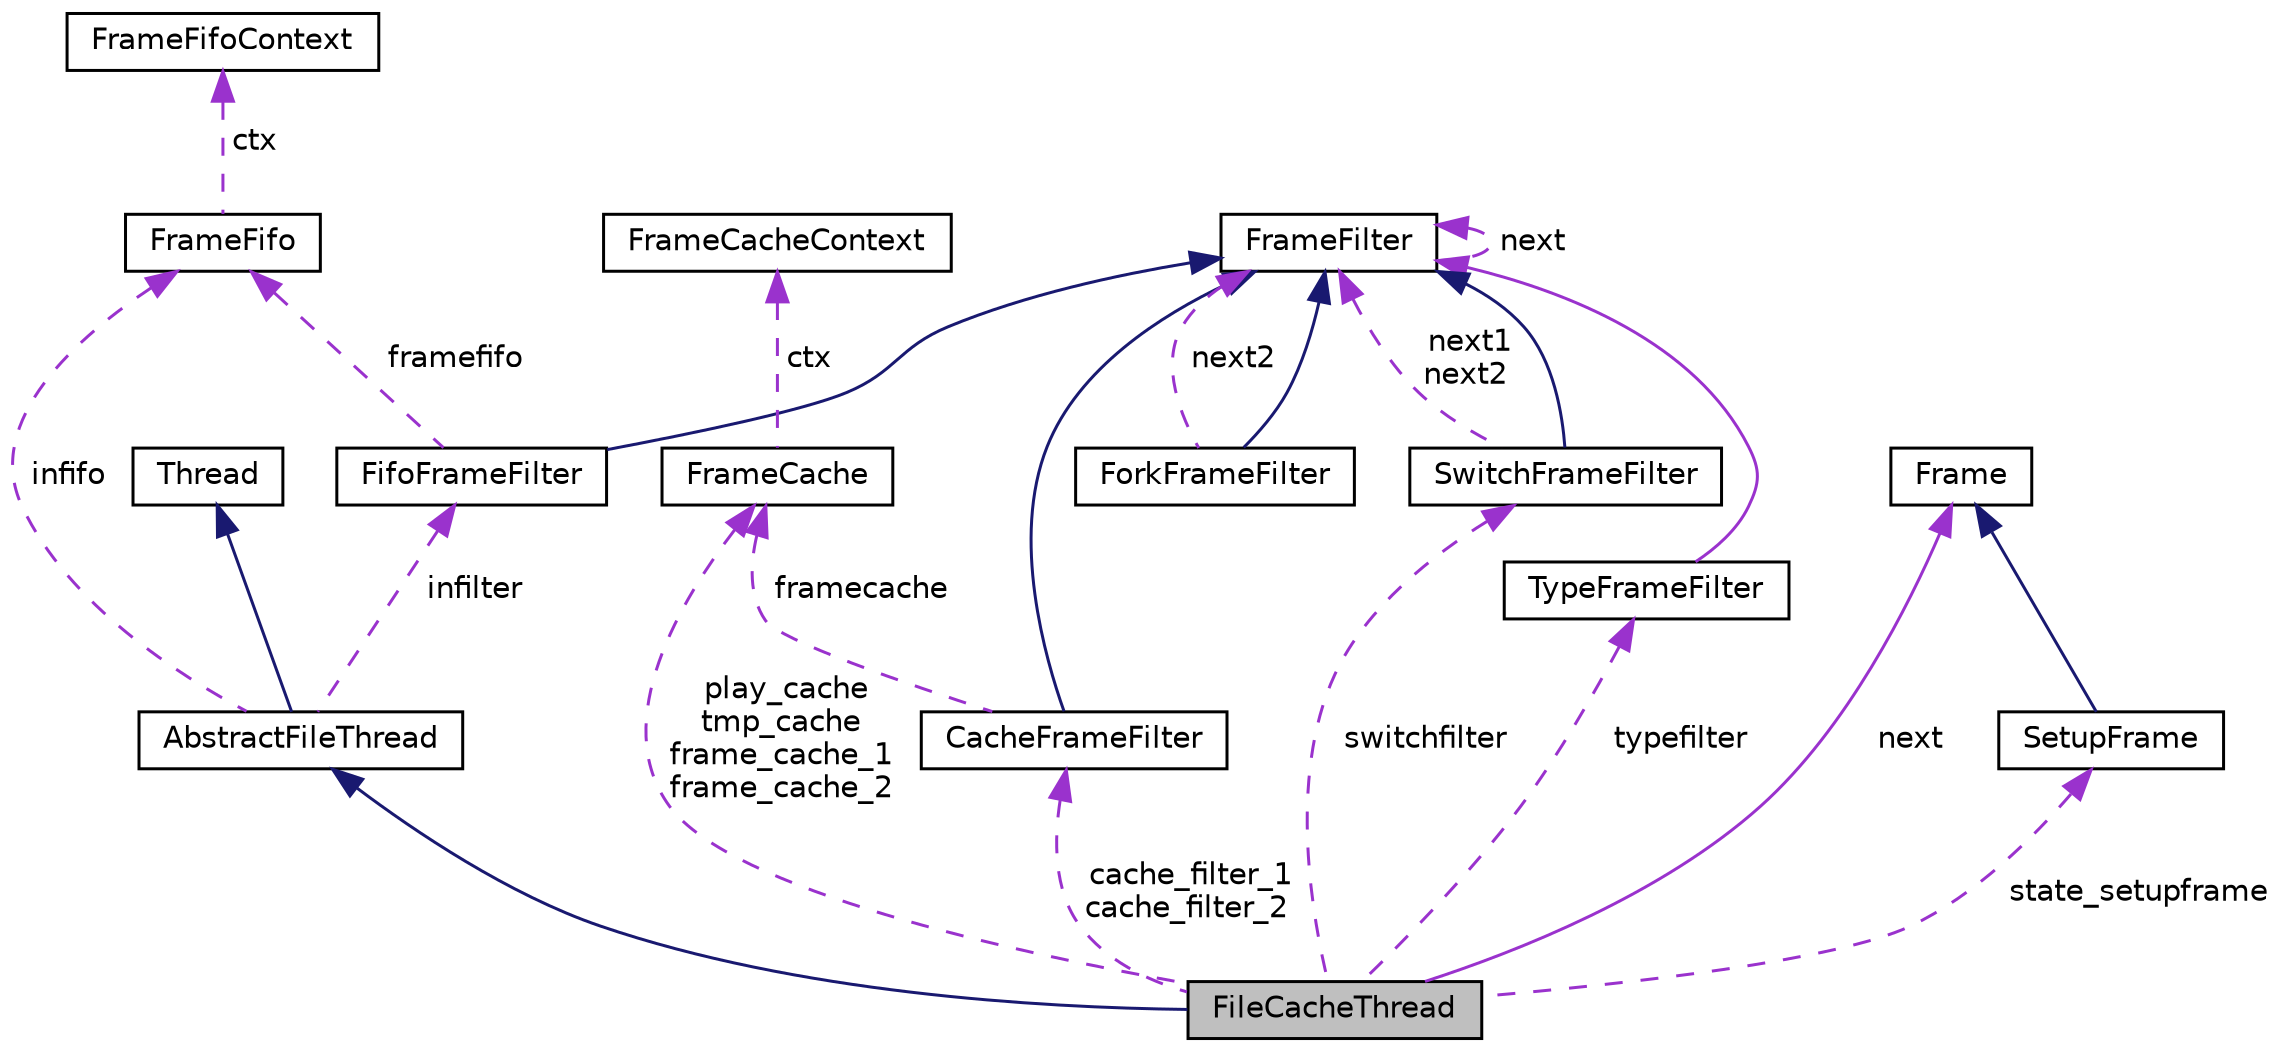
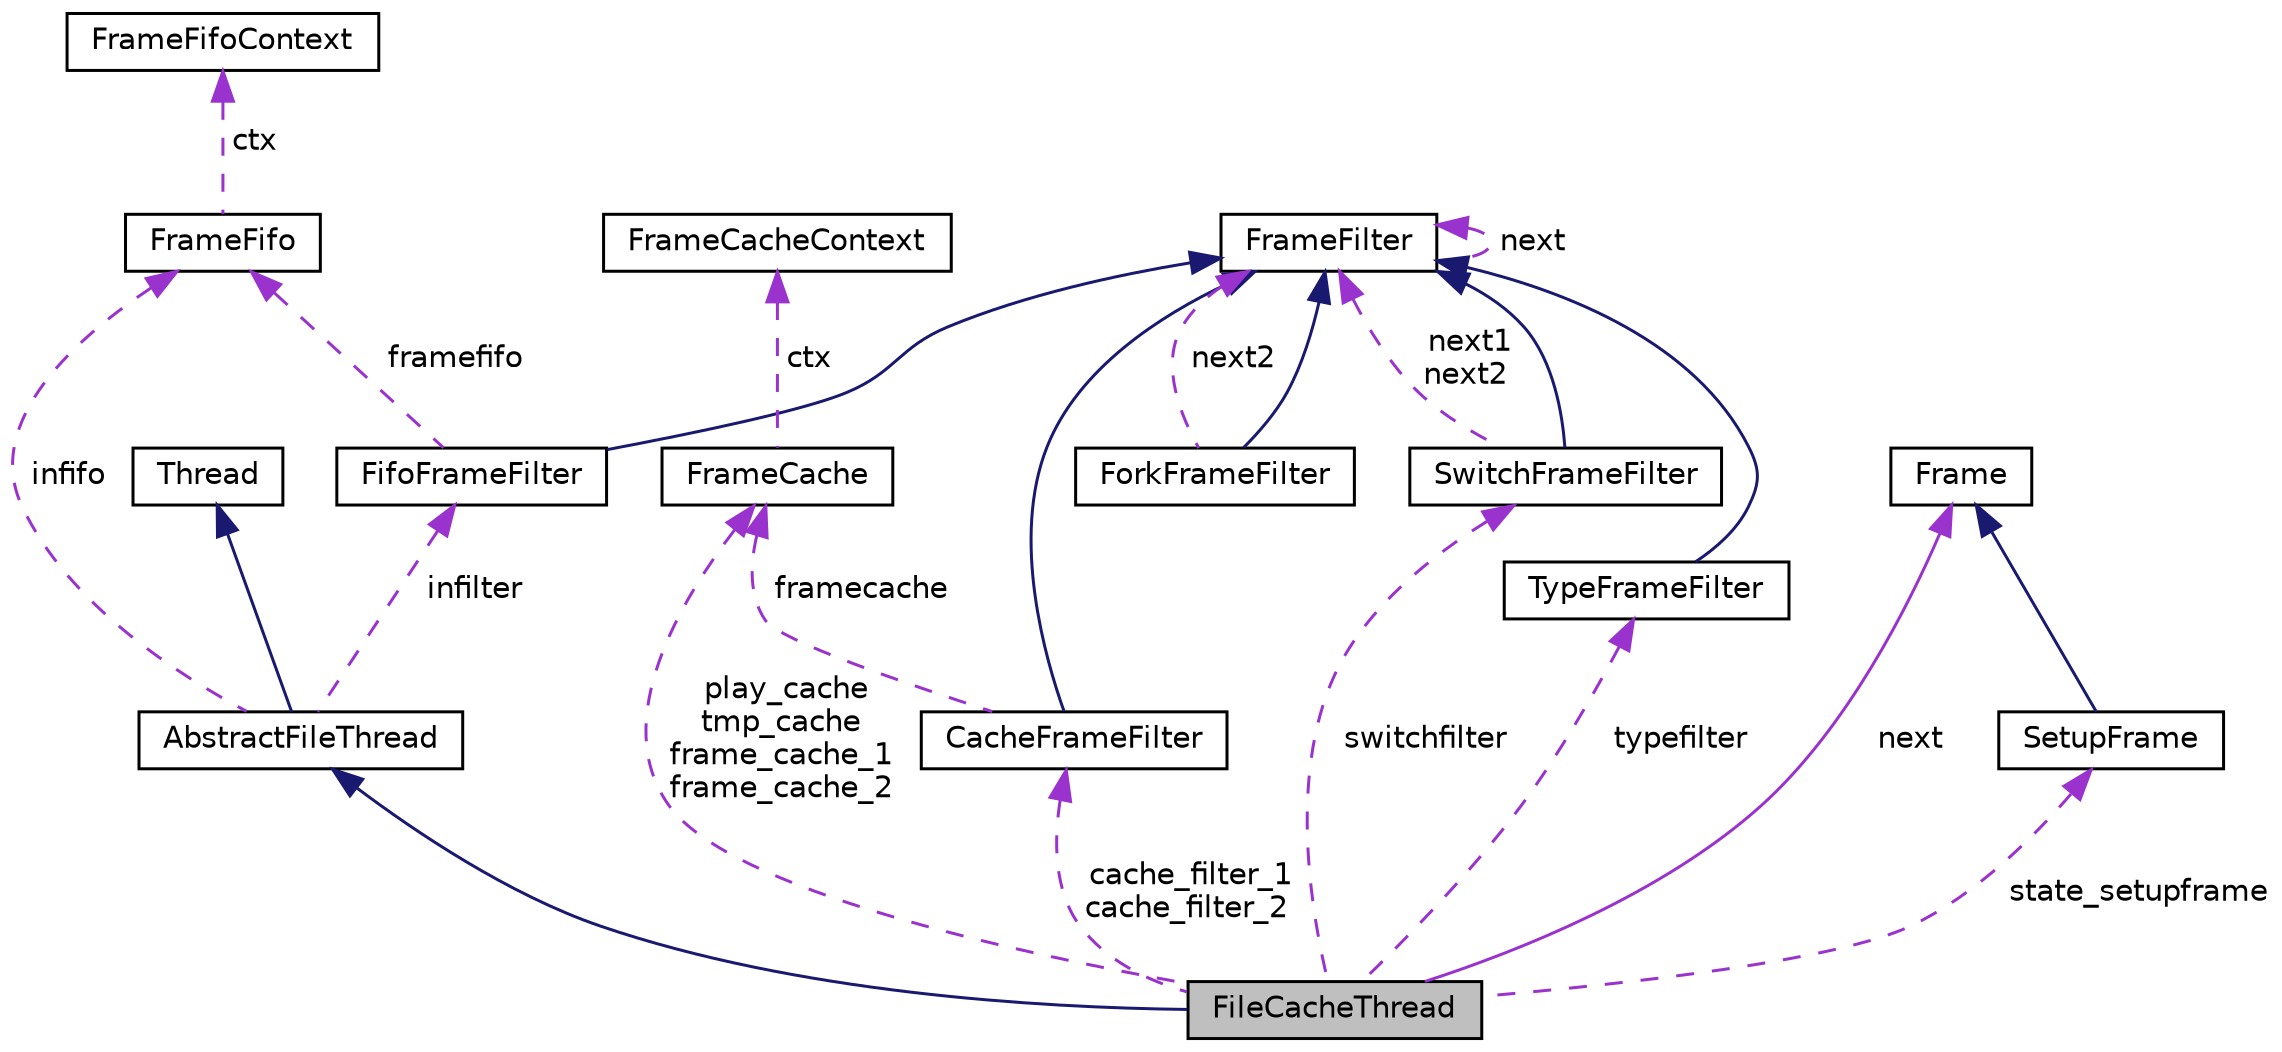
(1685, 368) -> (1685, 368)
